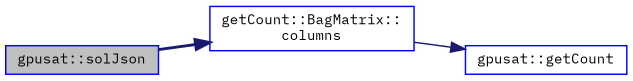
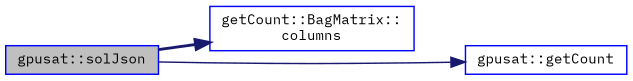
(432, 45) -> (305, 64)
